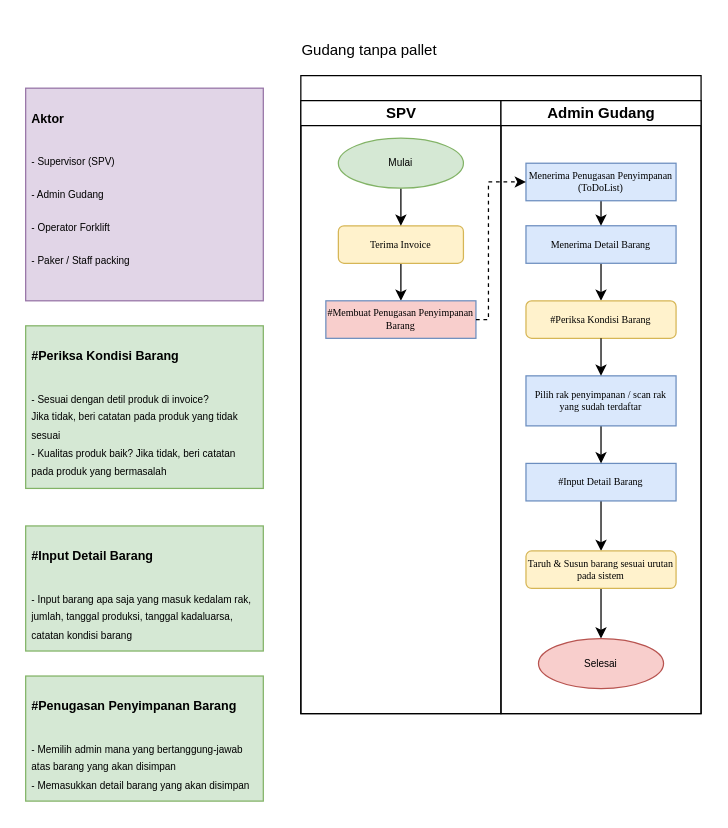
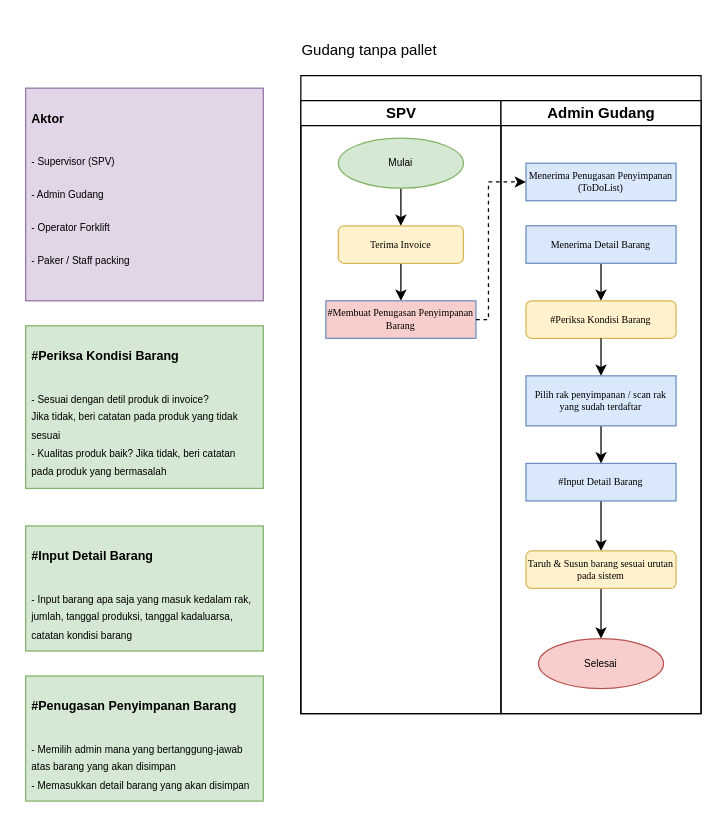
(601, 209) -> none
